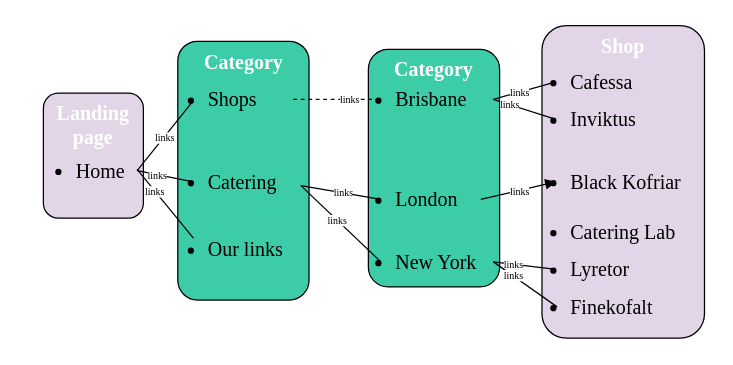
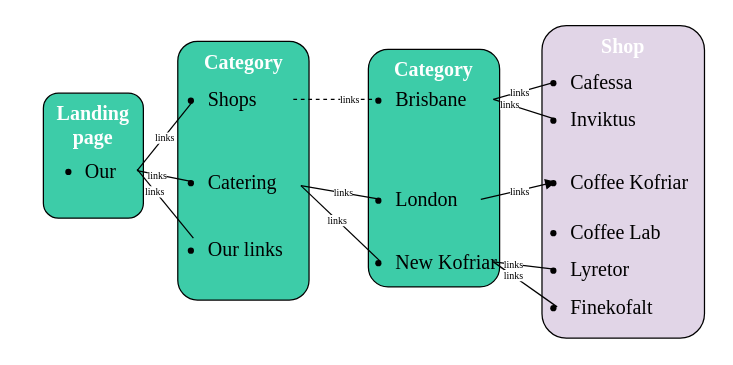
(93, 156) -> (93, 156)
(76, 171) -> (76, 171)
(586, 182) -> (594, 182)
(583, 232) -> (574, 232)
(388, 262) -> (402, 262)
